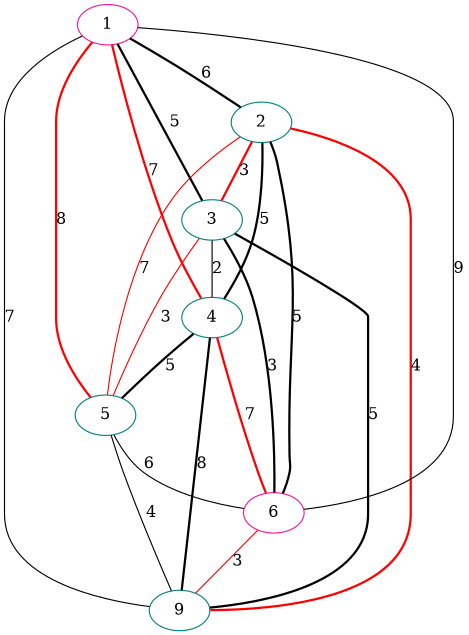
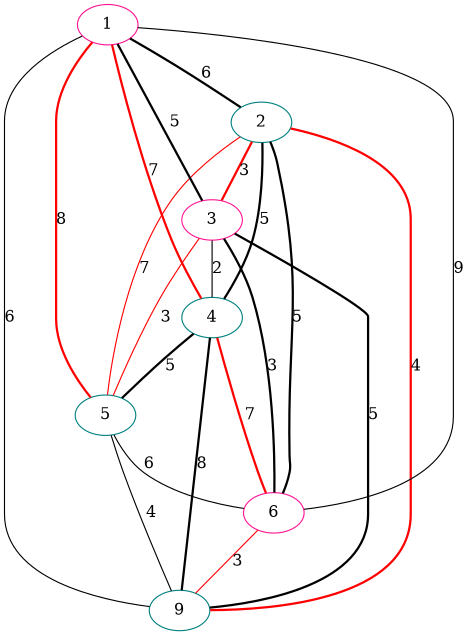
(212, 220) -> (212, 220)
(10, 318) -> (10, 318)
